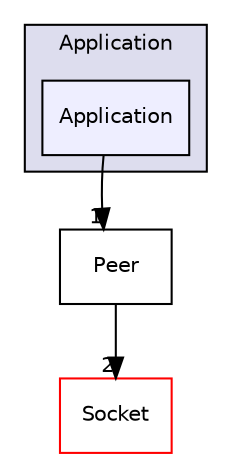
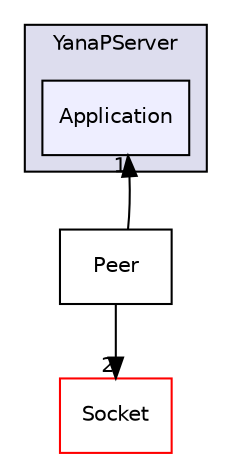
(116, 44) -> (116, 44)
(102, 185) -> (130, 203)
